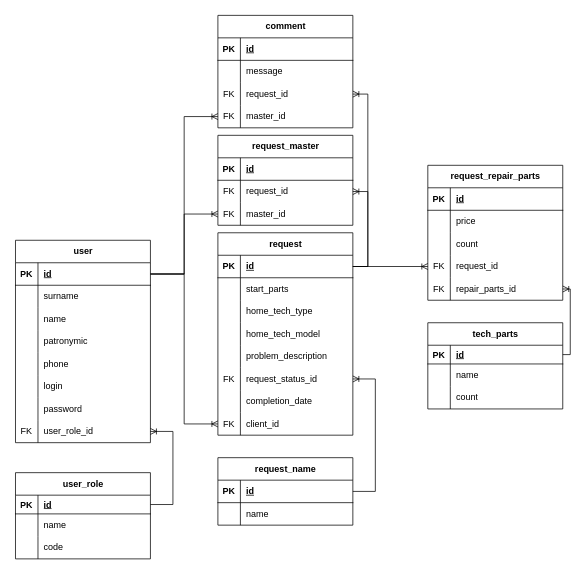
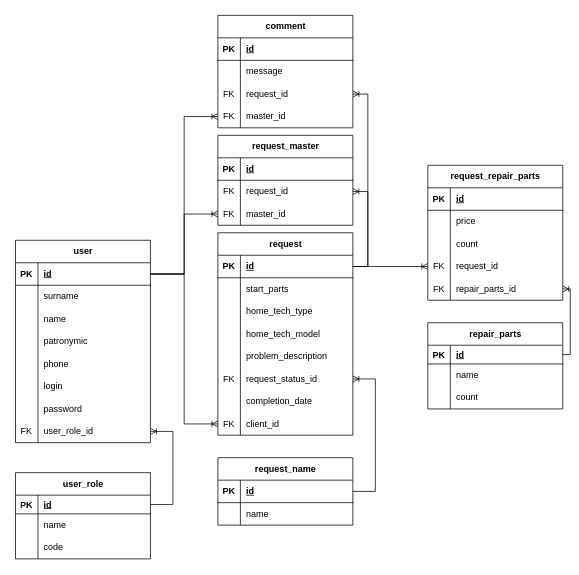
(496, 334) -> (496, 334)
